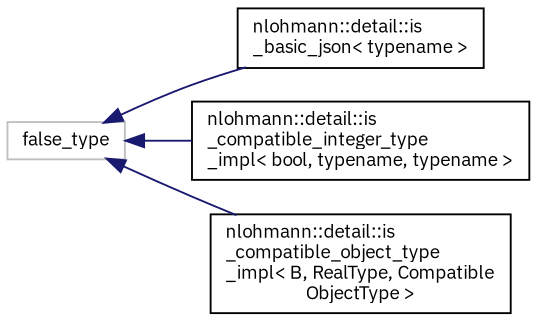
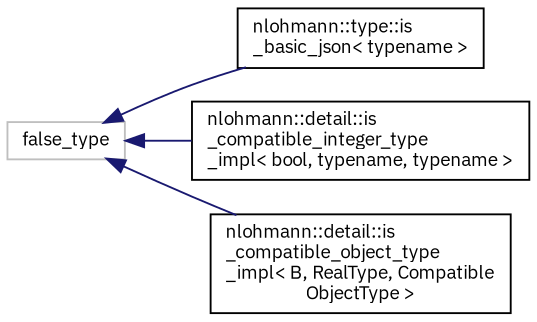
(361, 38) -> (361, 38)
